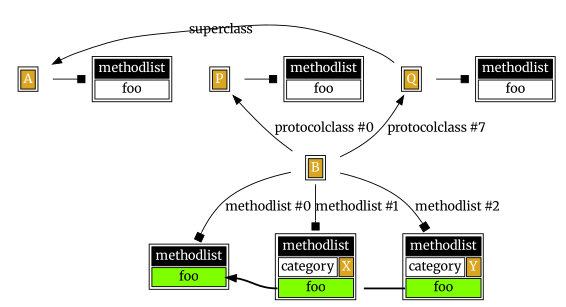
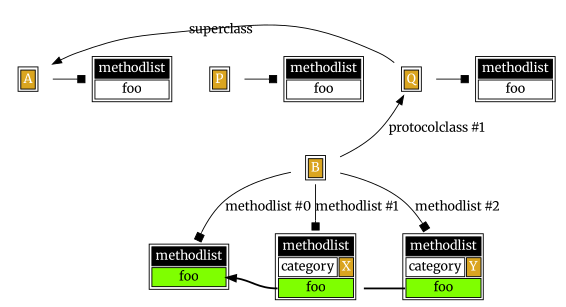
(265, 128) -> none
(435, 128) -> (435, 128)
